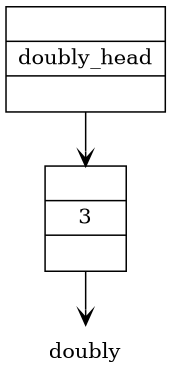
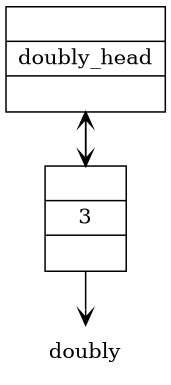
none -> (86, 147)
